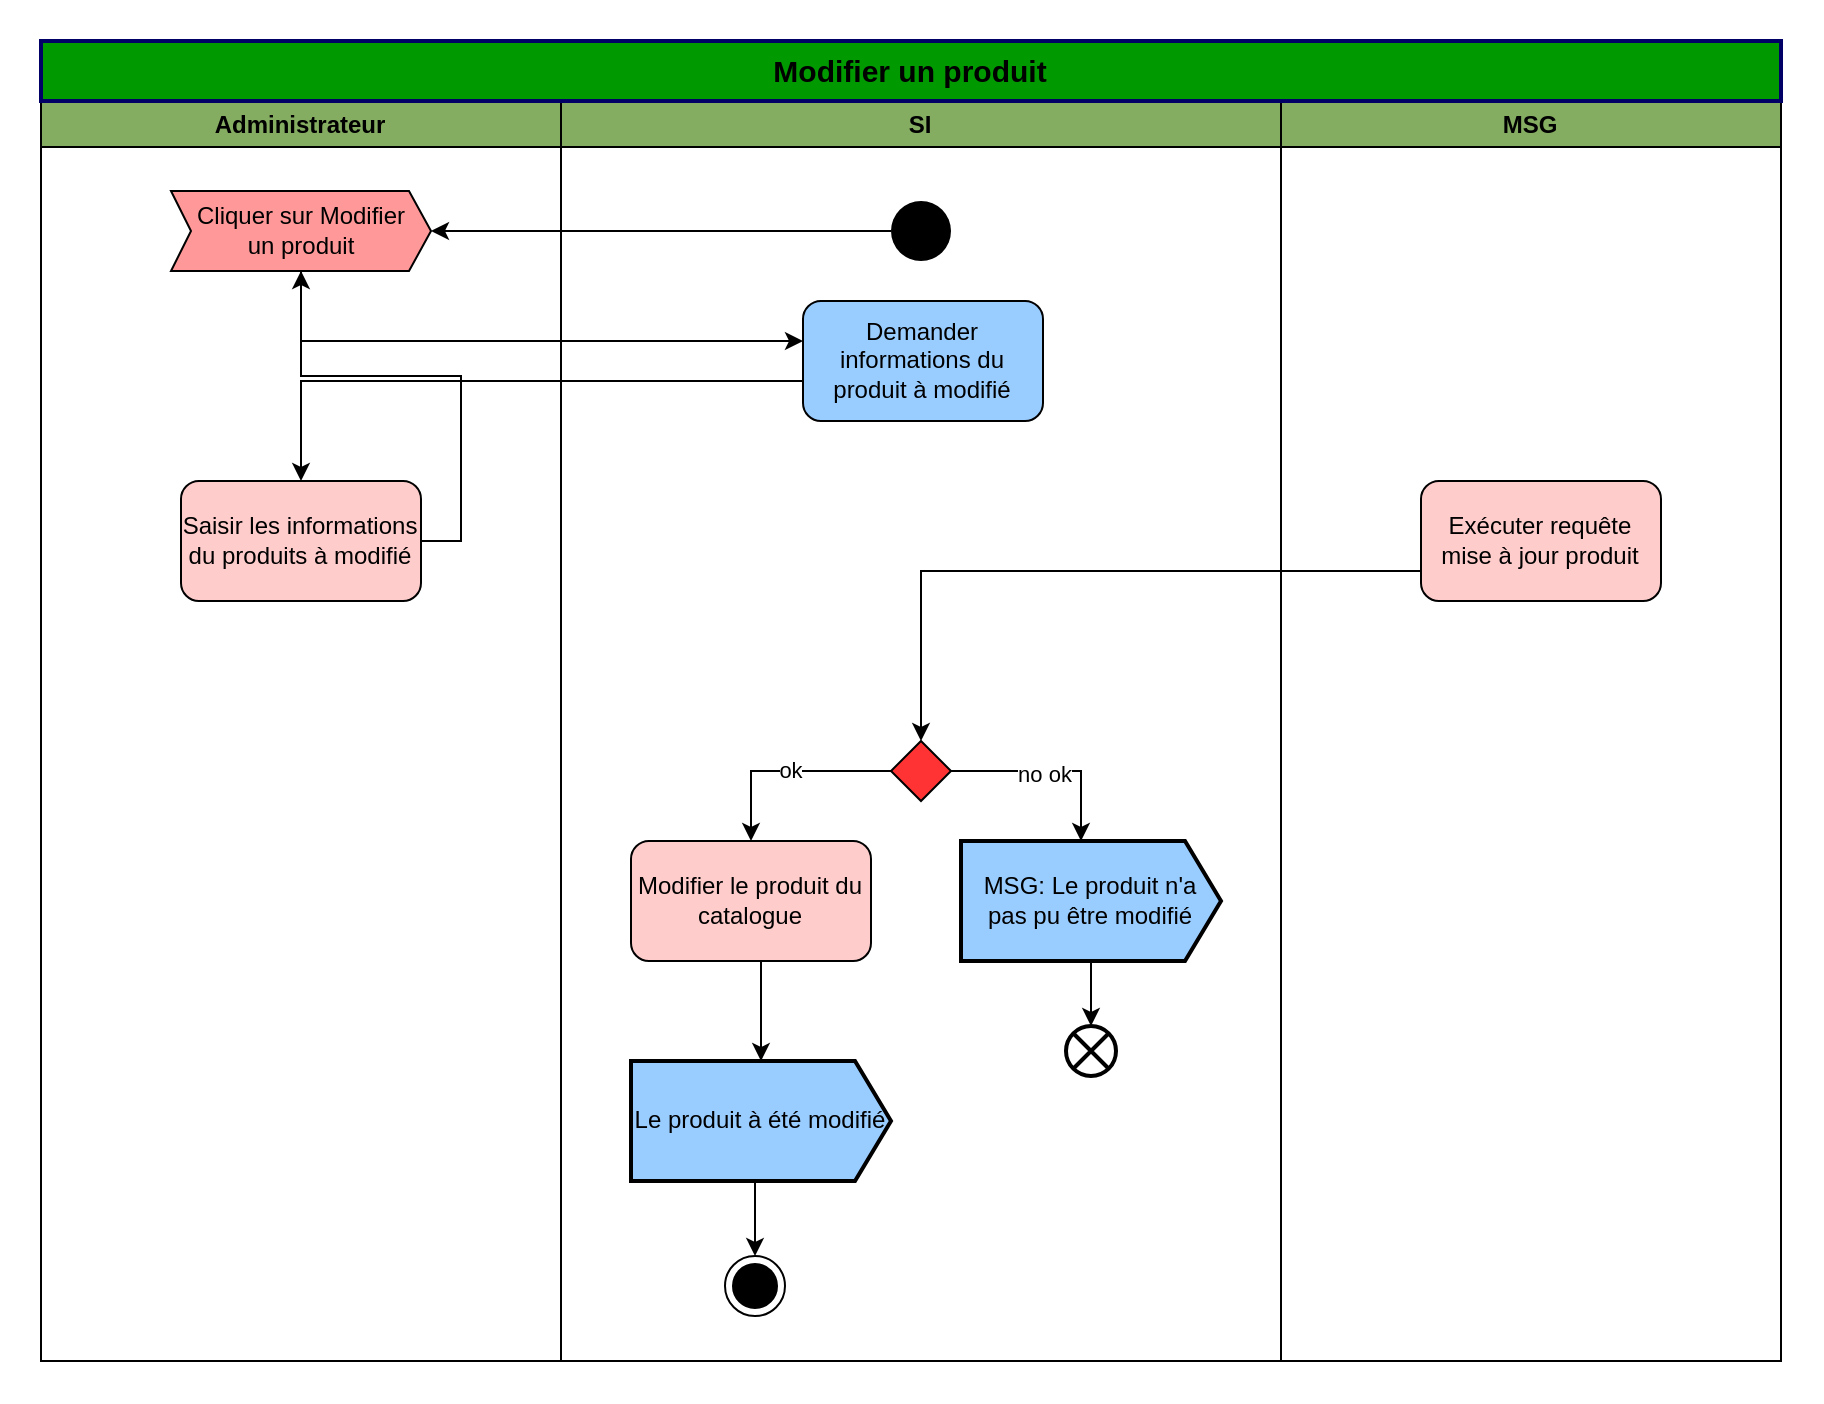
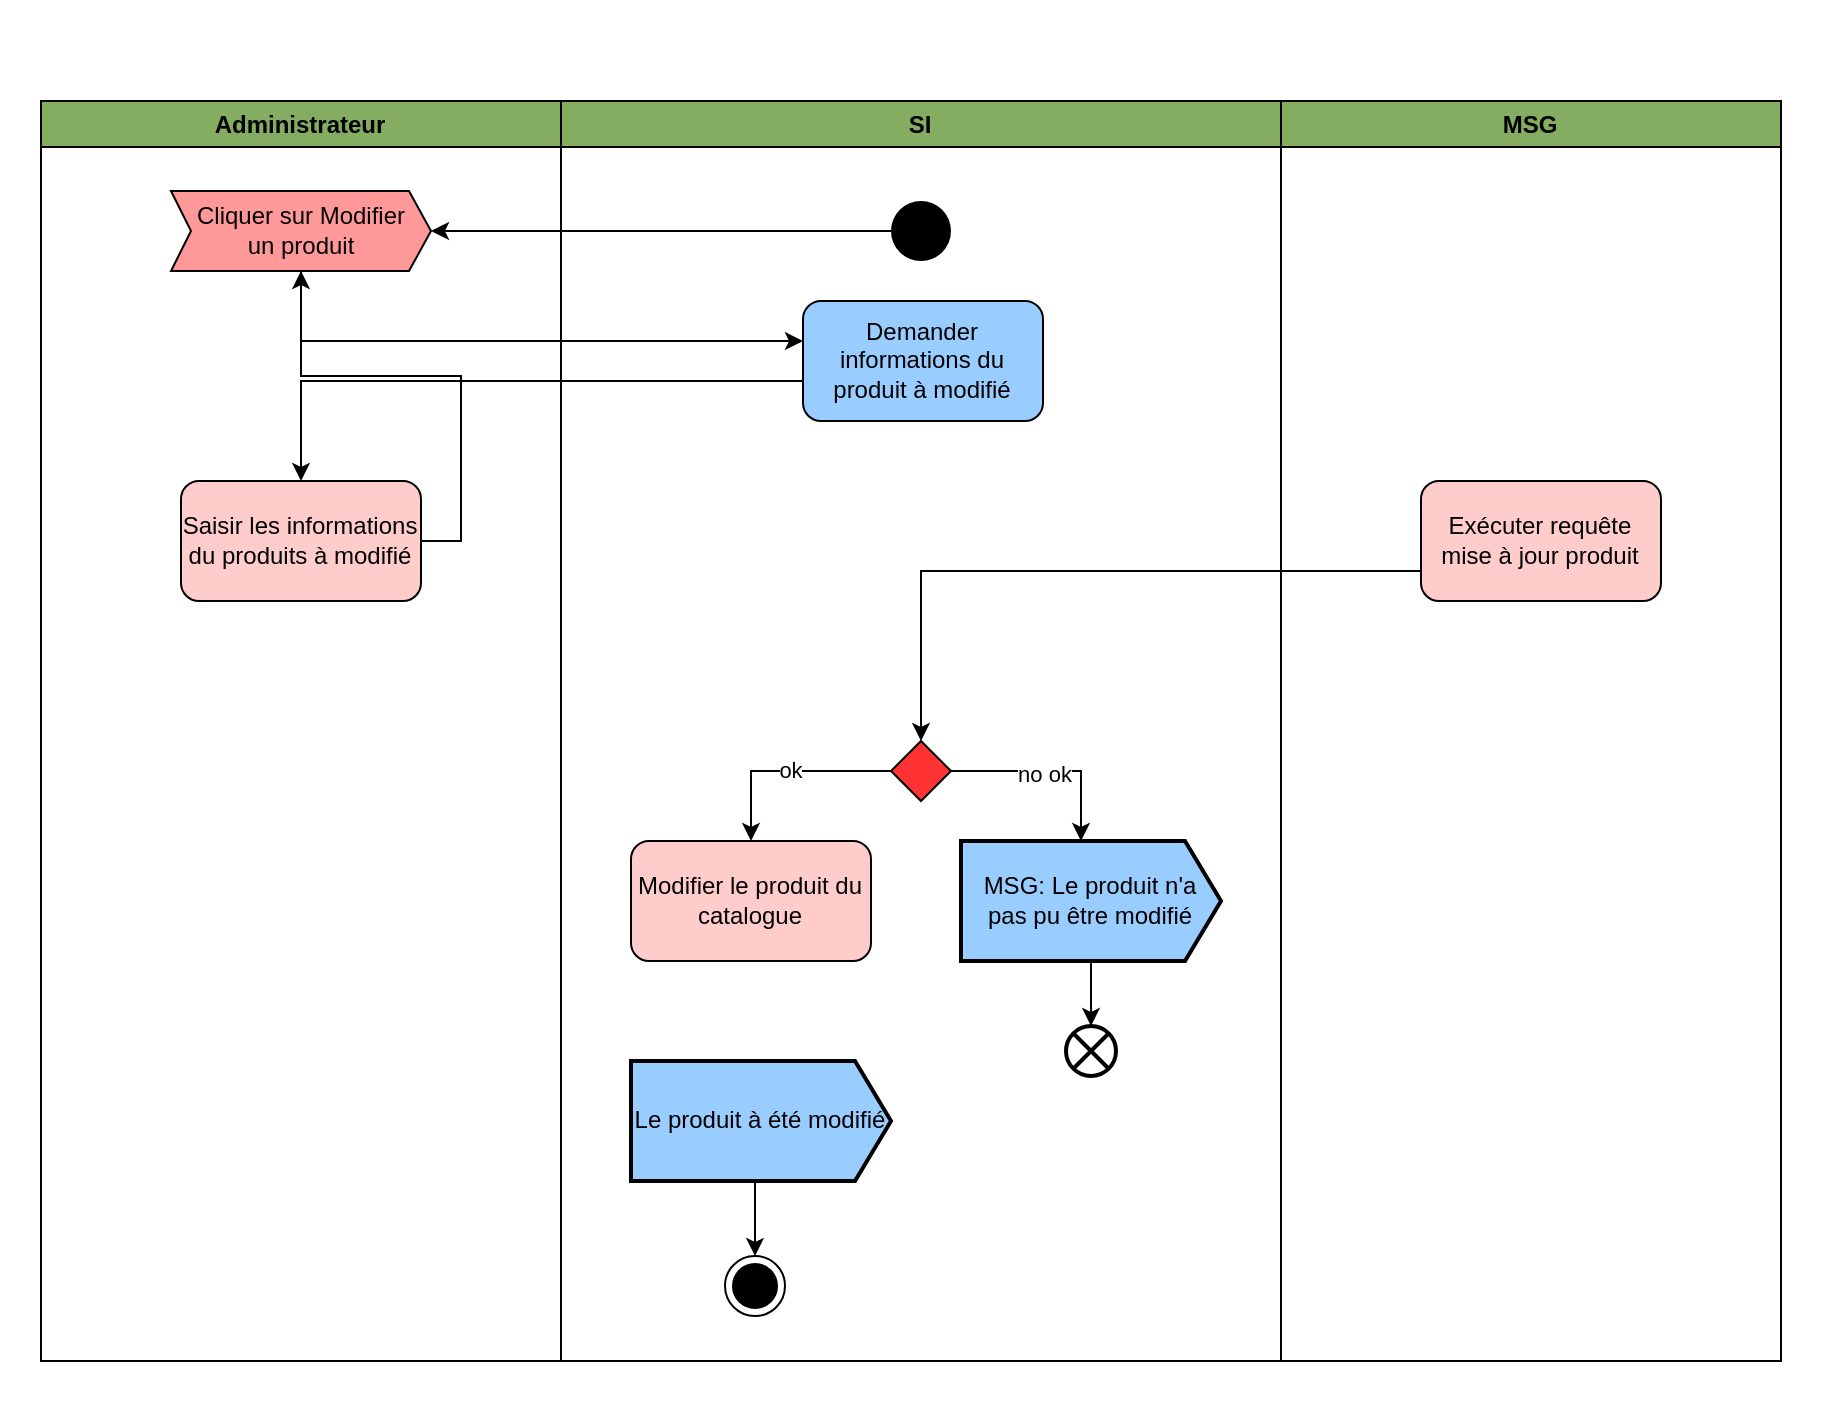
(911, 71) -> none
(761, 1003) -> none
